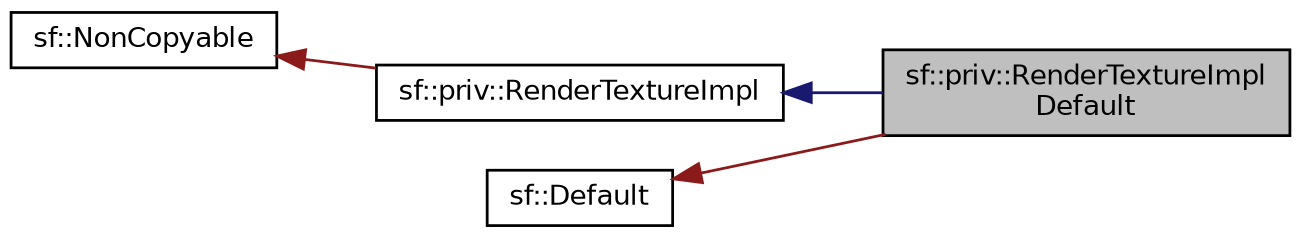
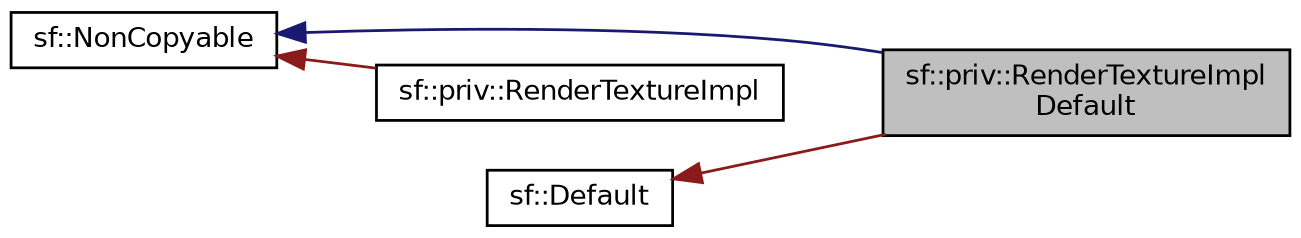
(847, 93) -> (595, 30)
